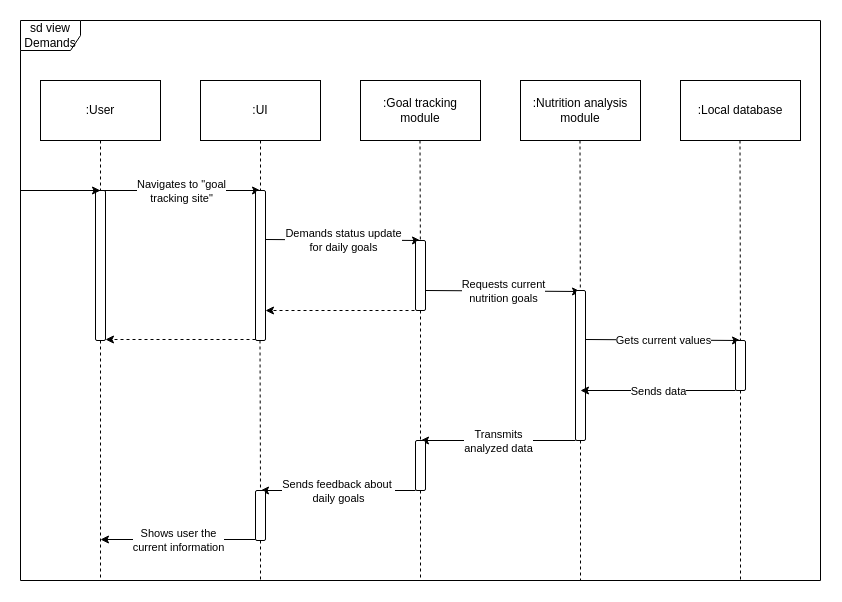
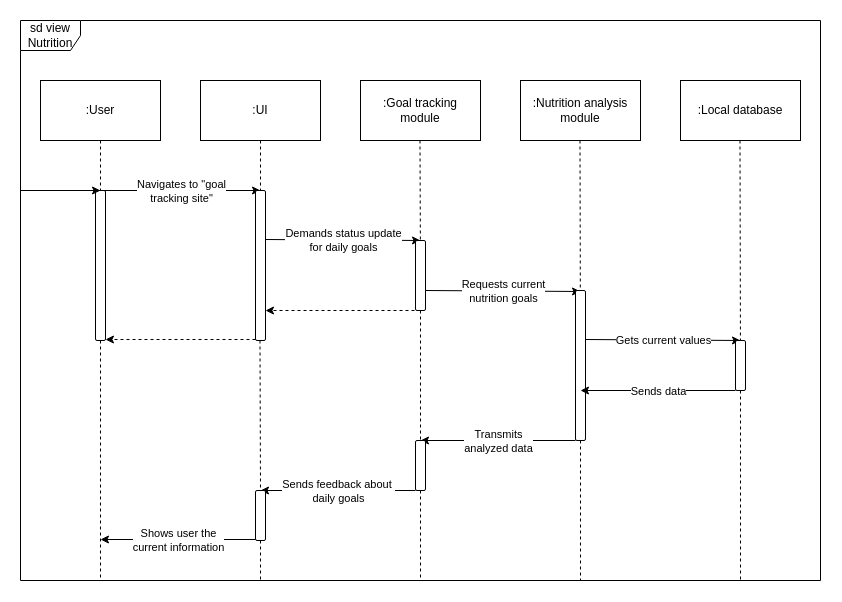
(51, 36) -> (51, 36)
